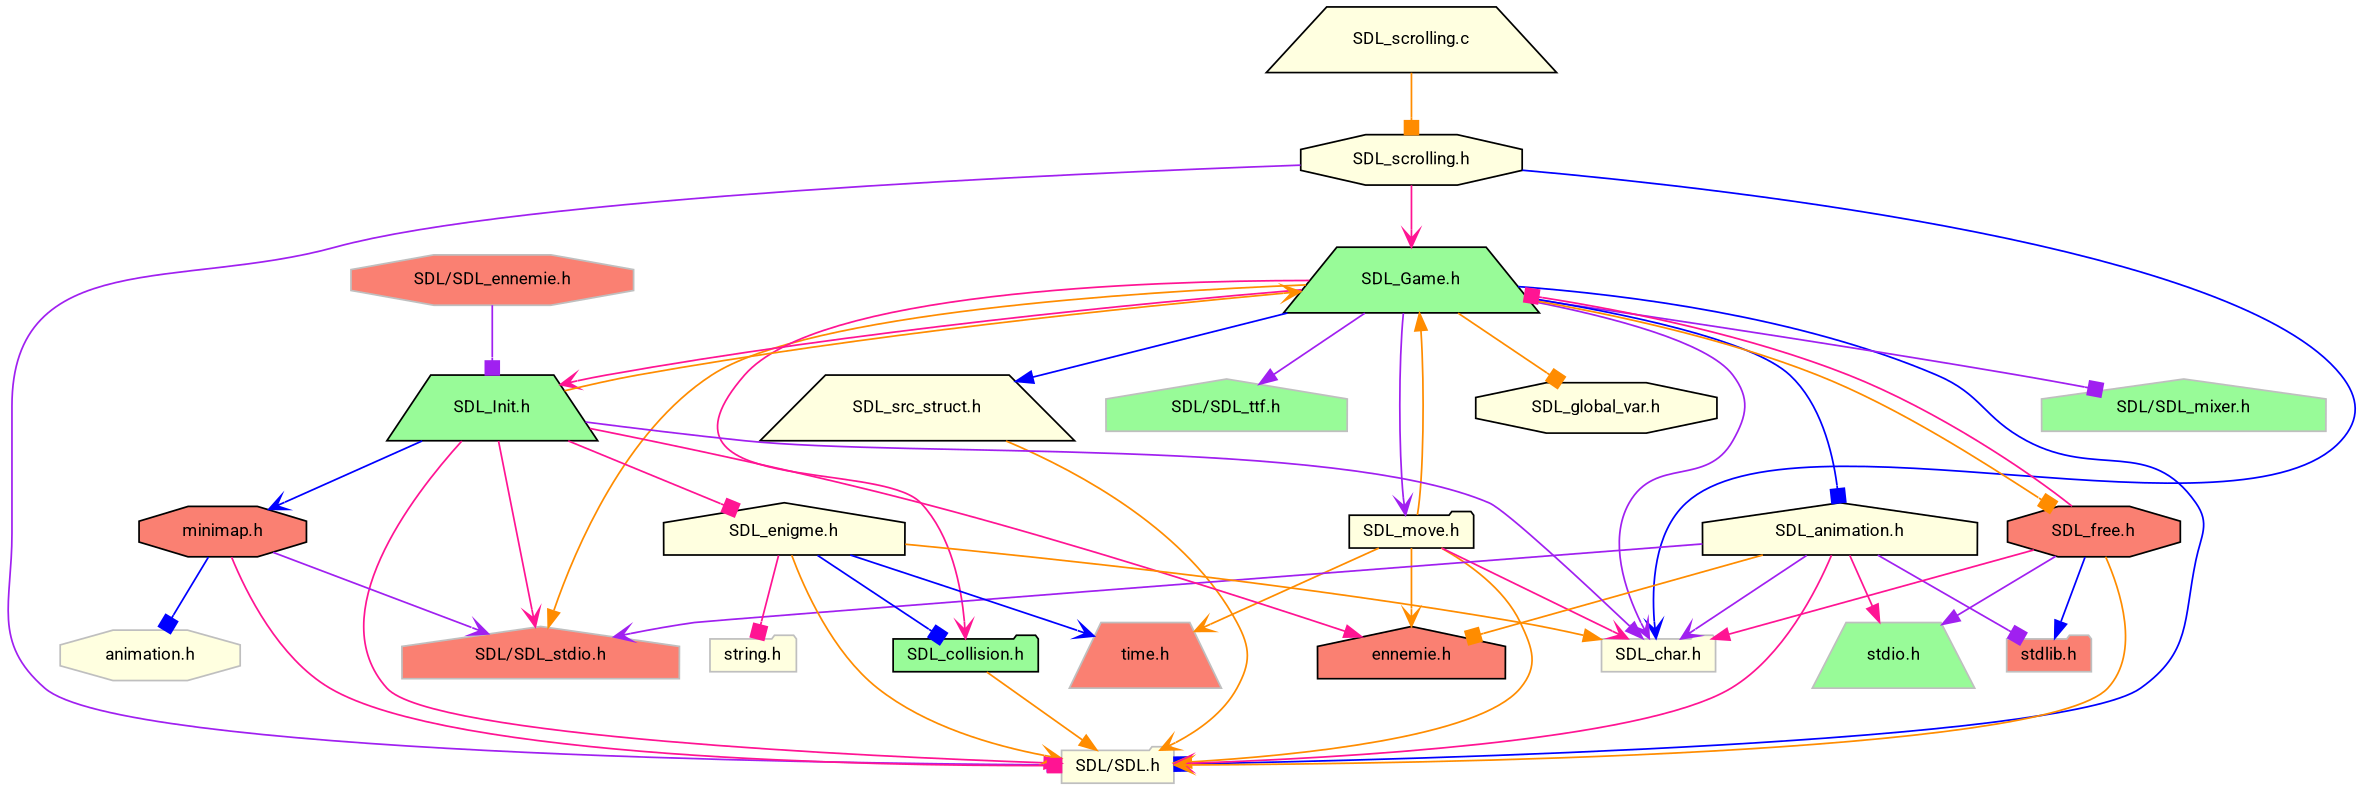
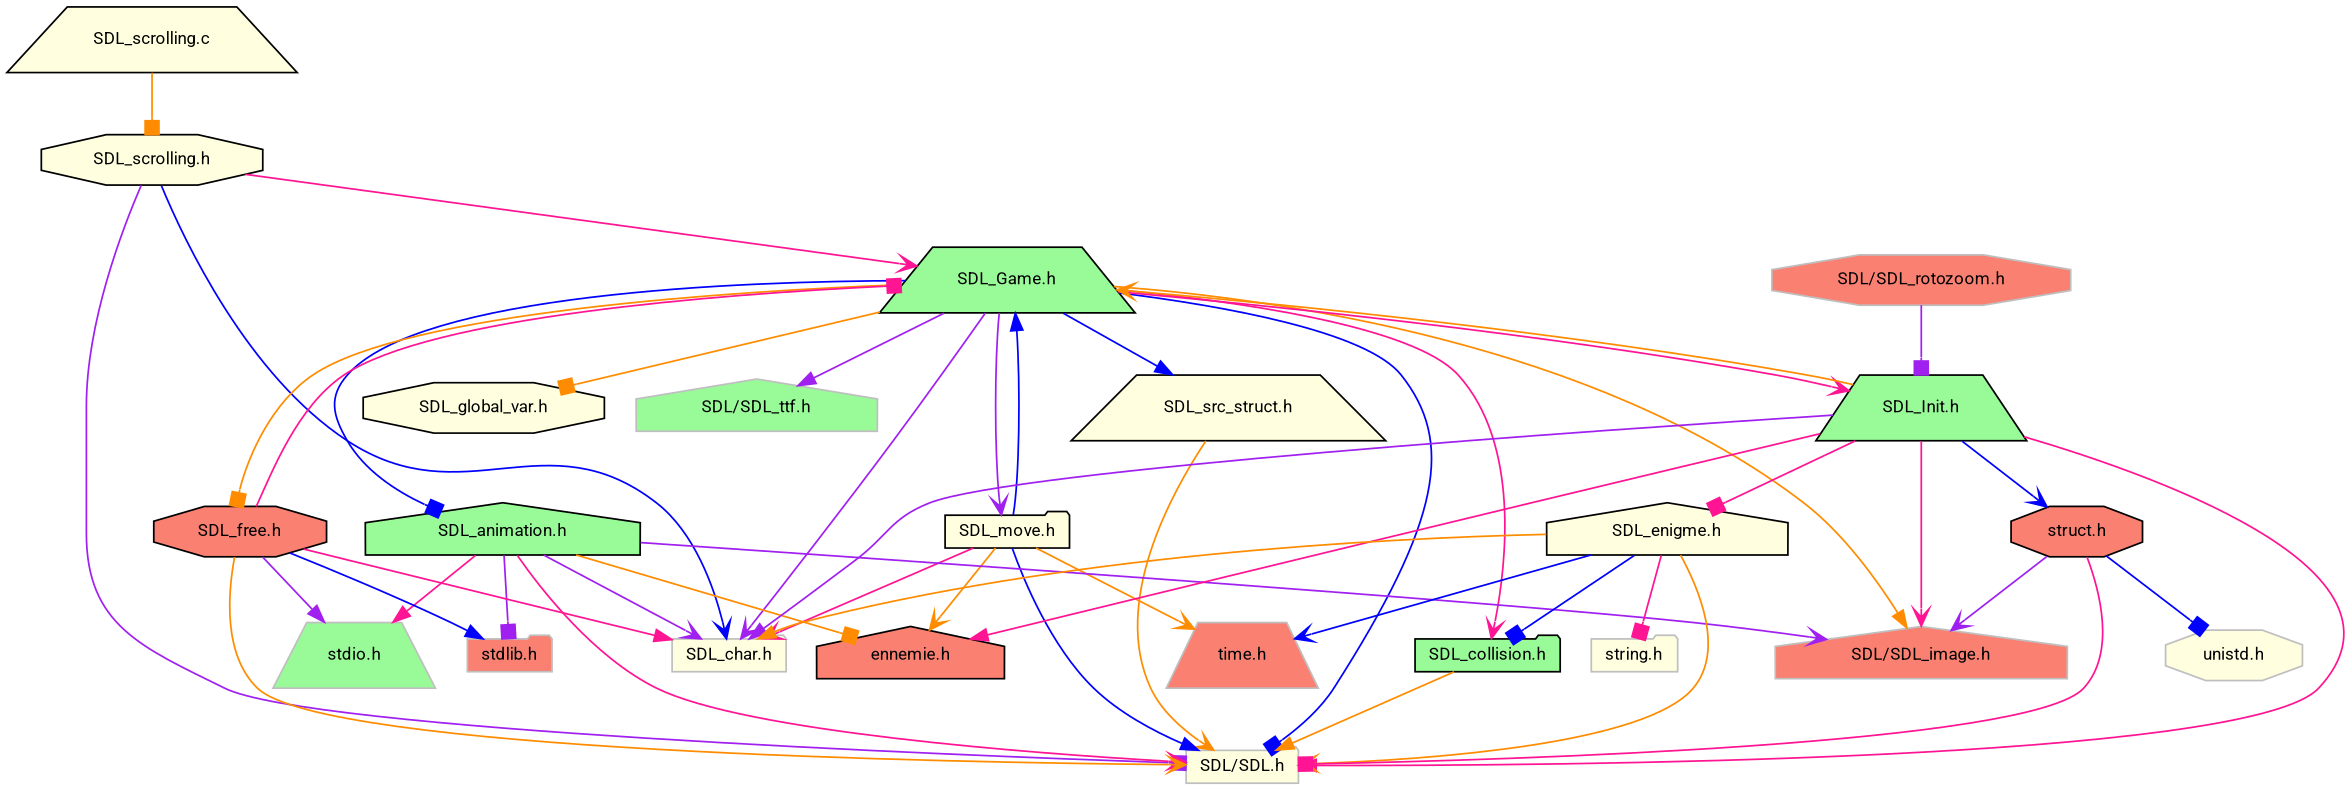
(492, 280) -> (1921, 280)
(2184, 408) -> none
(1423, 423) -> (1019, 423)
(223, 532) -> (2077, 532)
(1840, 532) -> (503, 532)
(150, 655) -> (2234, 655)
(541, 655) -> (1921, 655)
(1450, 725) -> (1074, 666)
